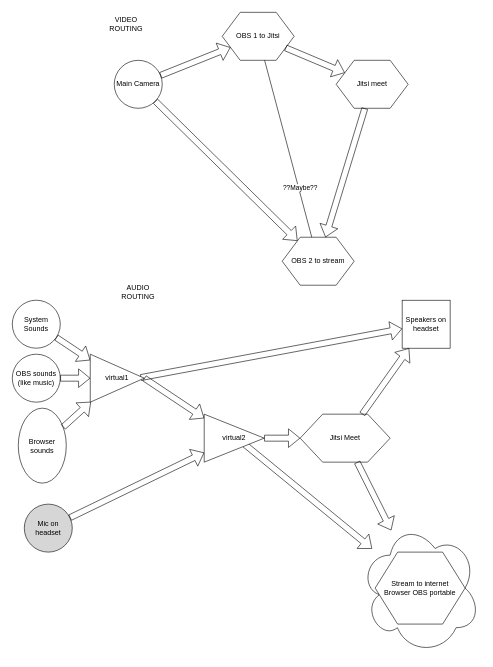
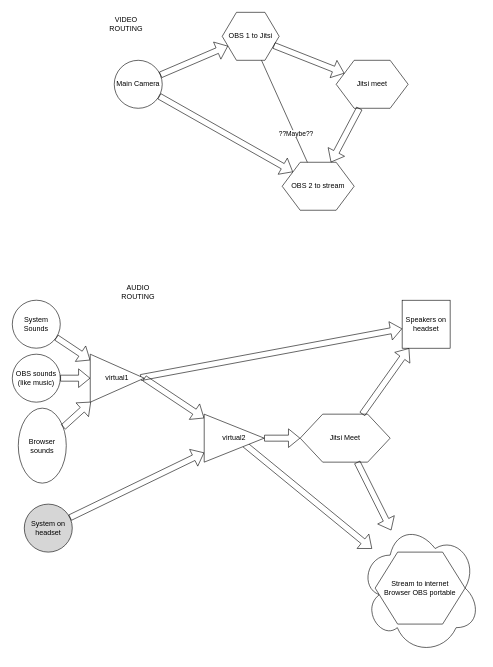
(258, 36) -> (251, 36)
(318, 261) -> (318, 186)
(48, 528) -> (48, 528)
